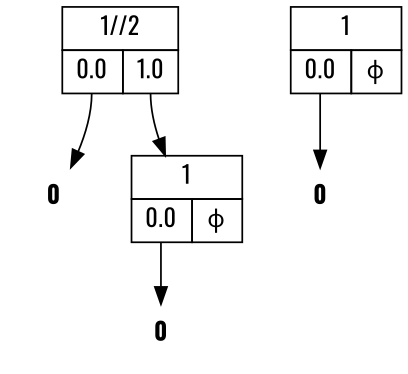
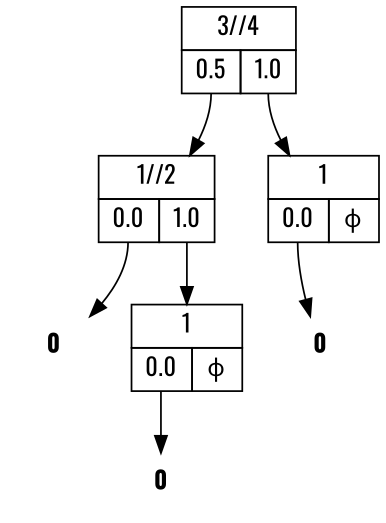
none -> (239, 50)
